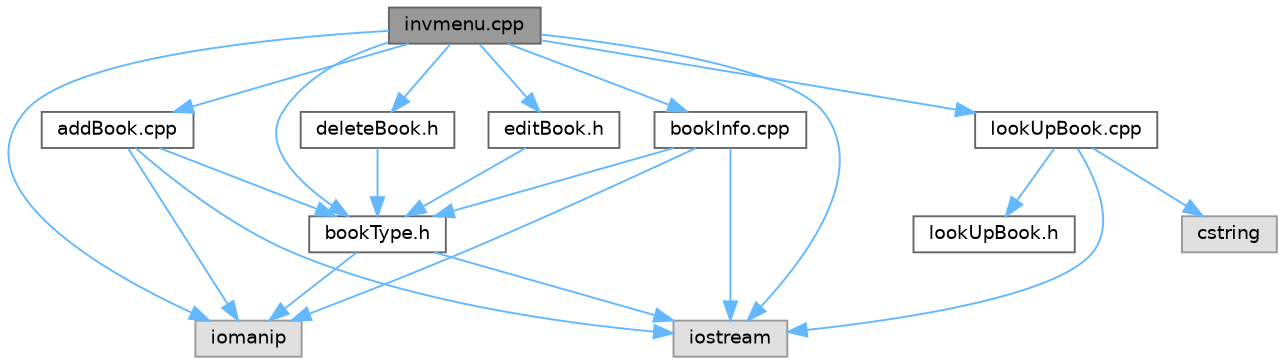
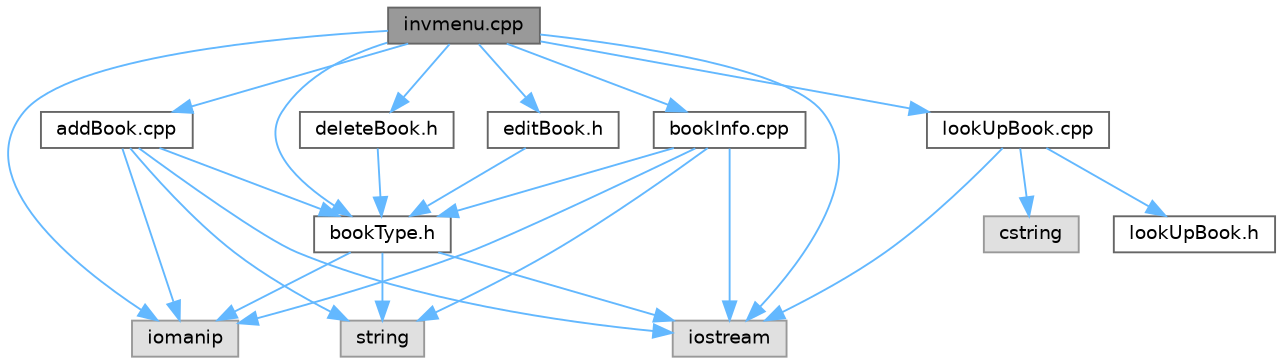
none -> (382, 339)
